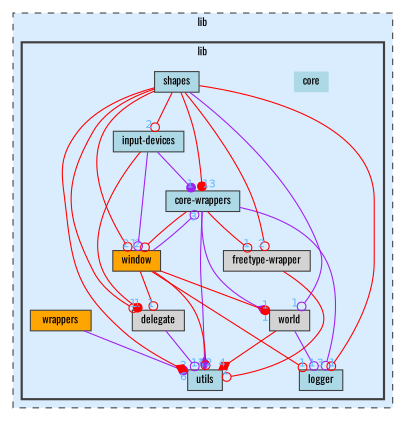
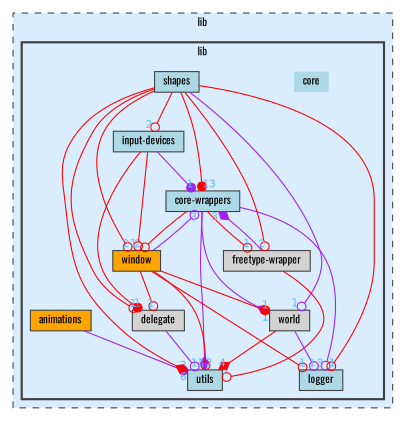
(143, 197) -> (143, 197)
none -> (246, 235)
(61, 321) -> (61, 321)
